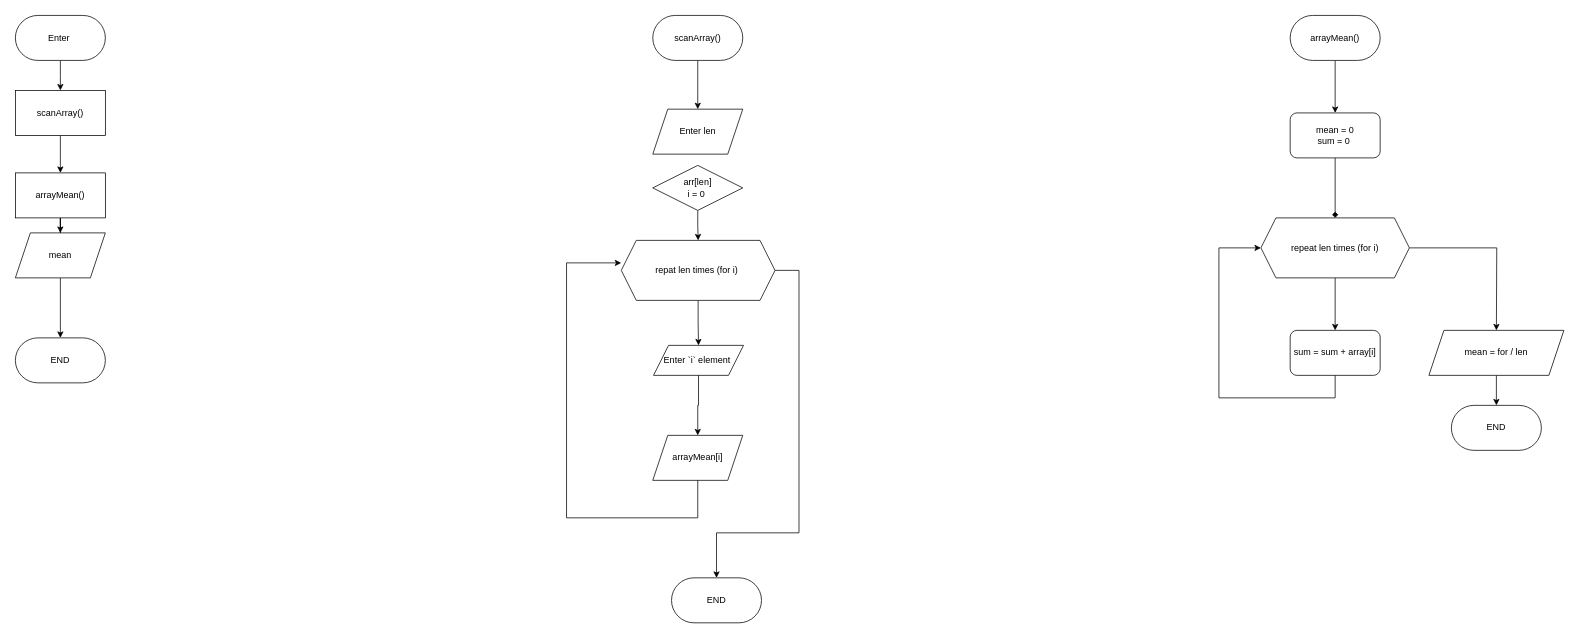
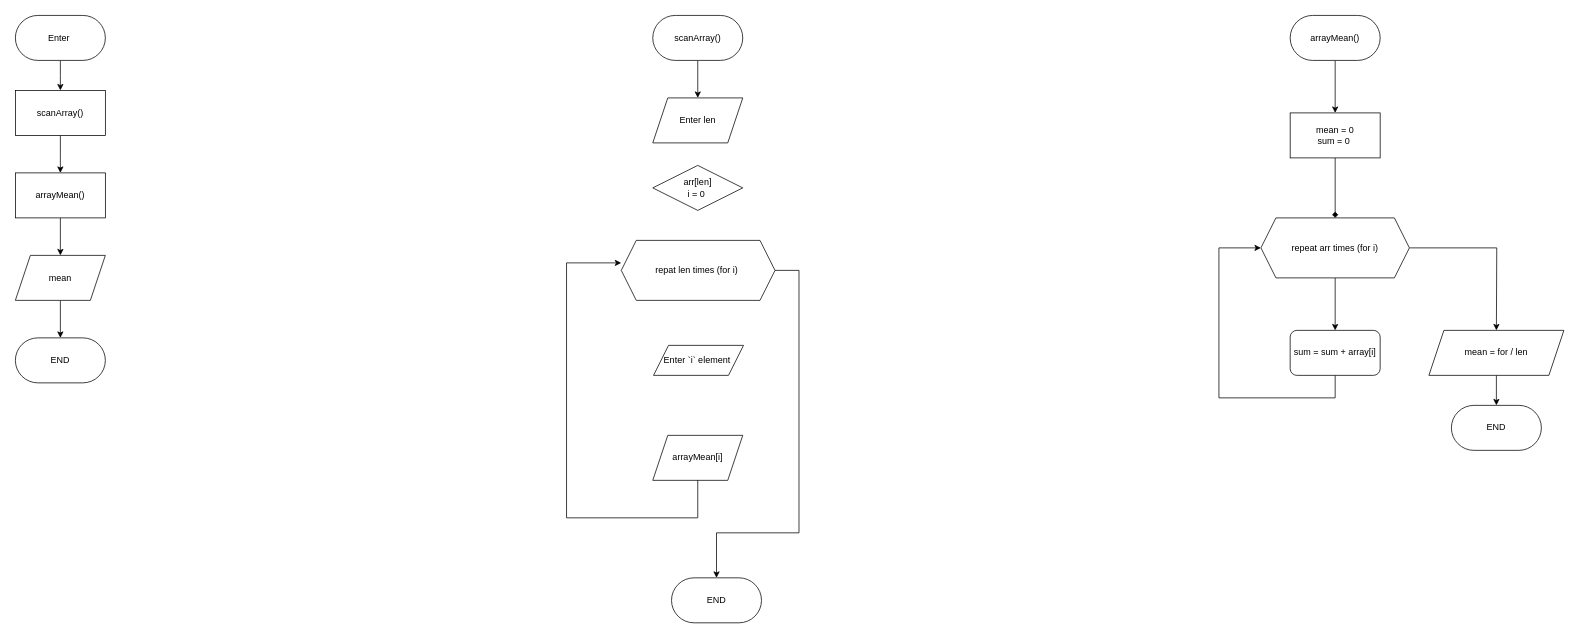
(698, 132) -> (698, 120)
(1335, 135) -> (1335, 135)
(698, 222) -> none
(1335, 248) -> (1335, 248)
(60, 255) -> (60, 278)
(698, 331) -> none
(699, 403) -> none
